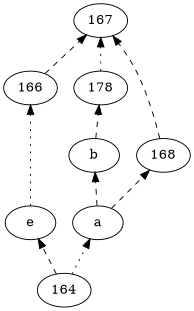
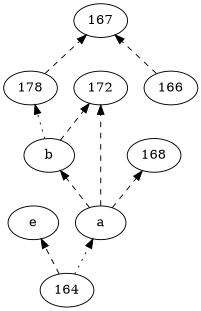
(101, 59) -> (62, 57)
none -> (101, 88)
(144, 89) -> none
(97, 126) -> (41, 126)
(31, 160) -> none
